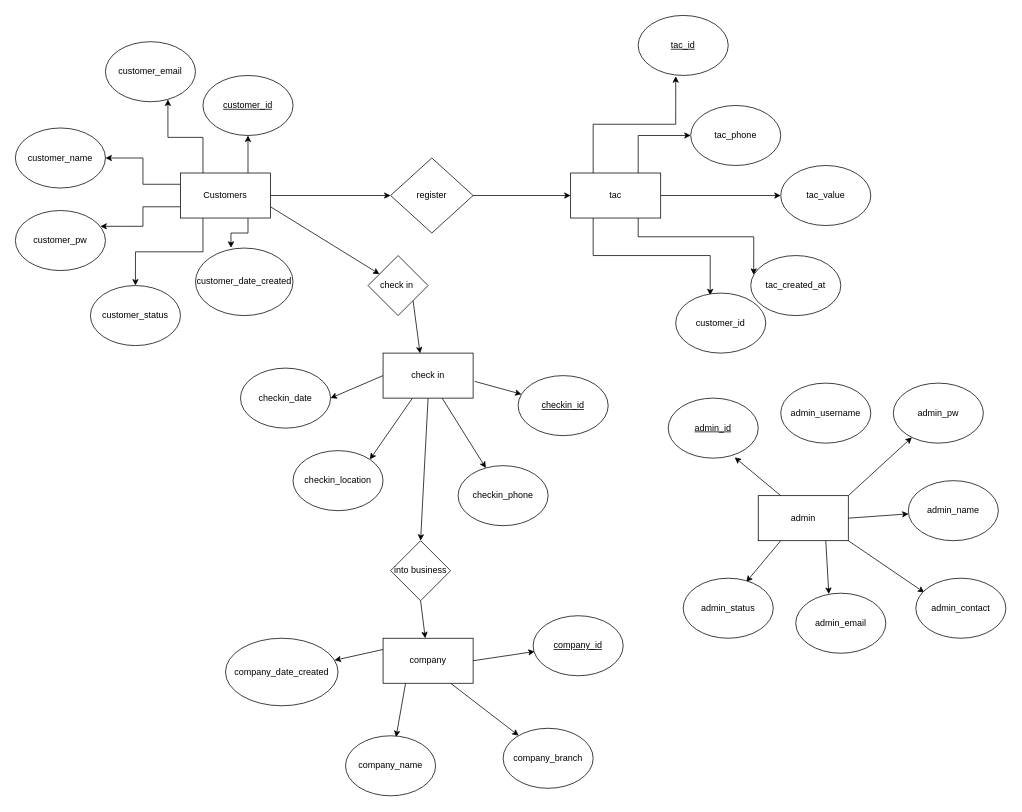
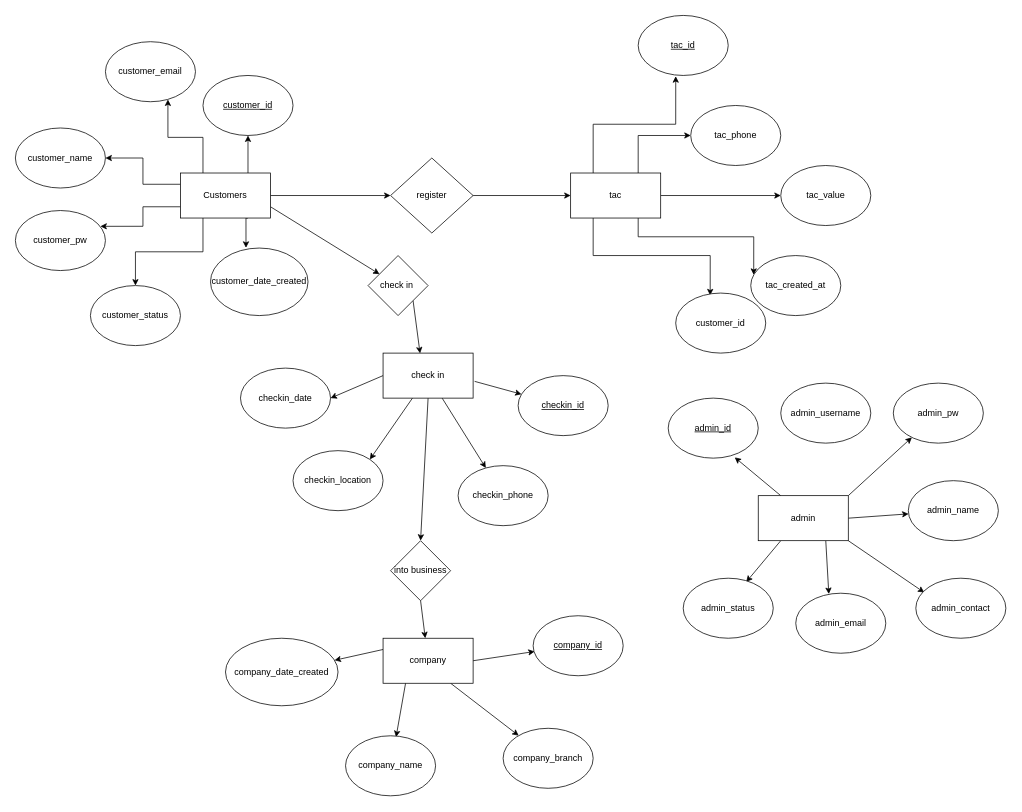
(244, 282) -> (259, 282)
